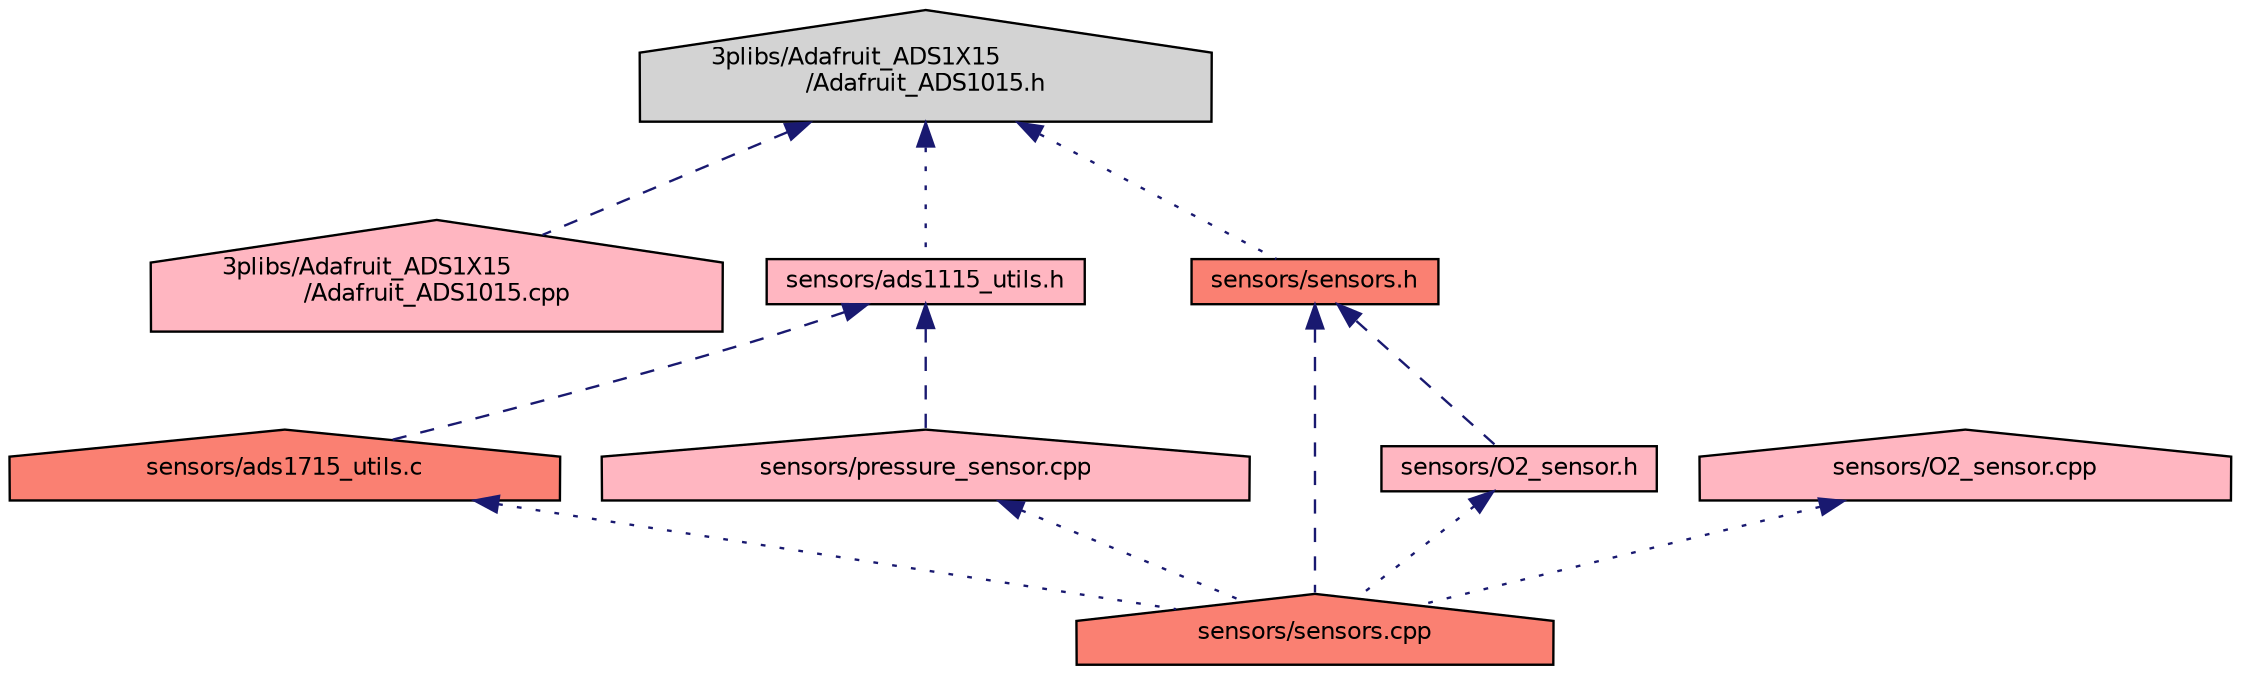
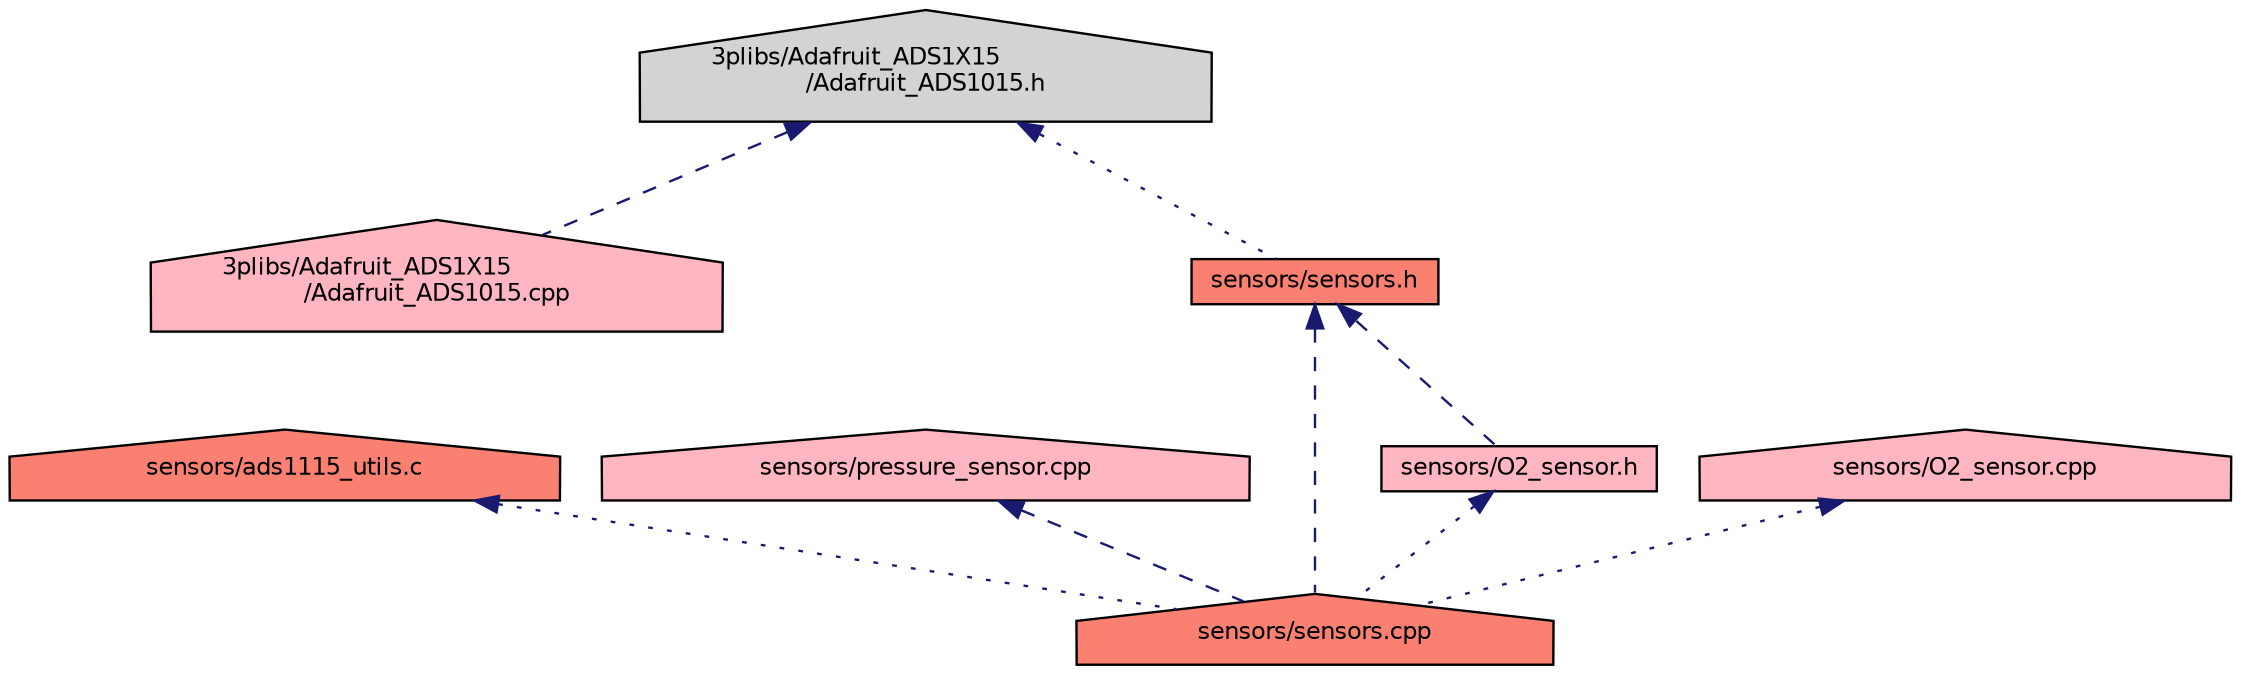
(926, 282) -> none
(285, 469) -> (285, 469)
(1132, 556) -> (1132, 556)
